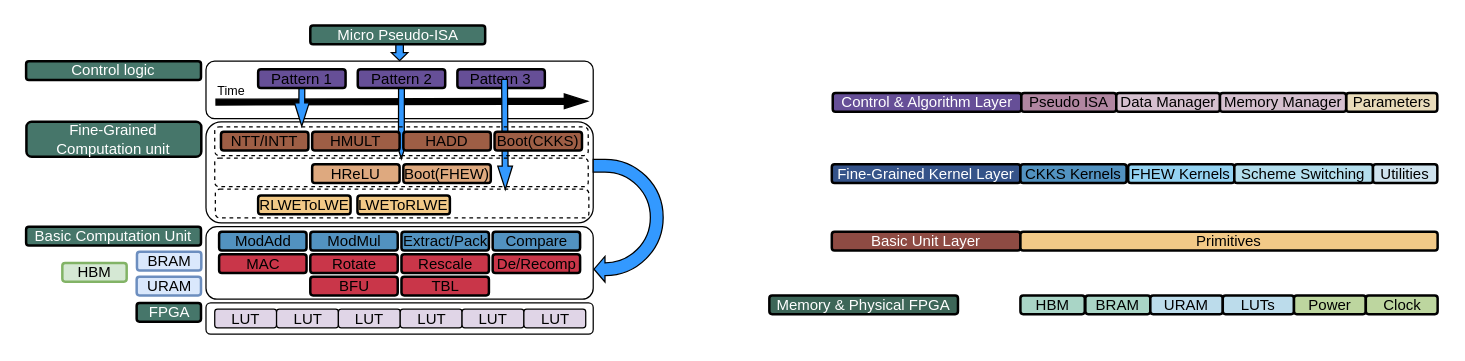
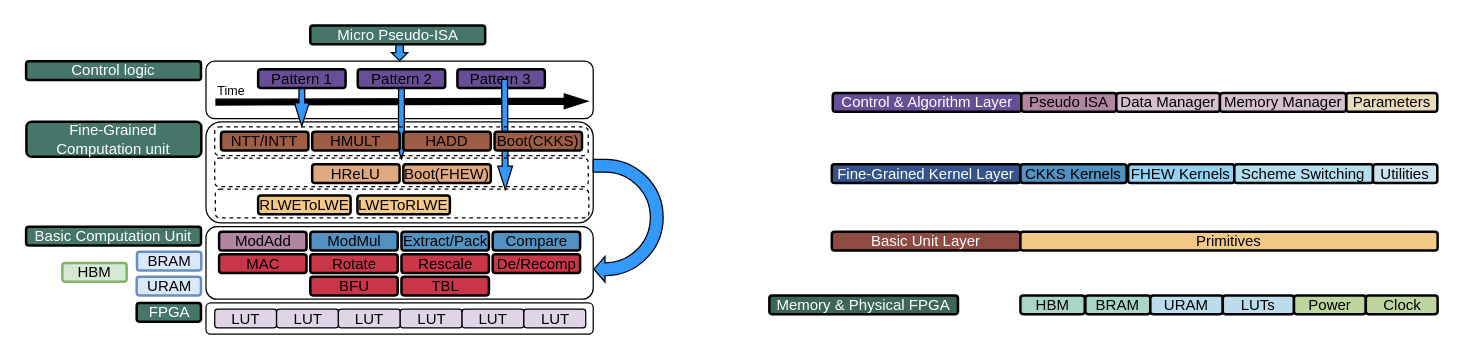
(263, 241) -> (263, 241)
